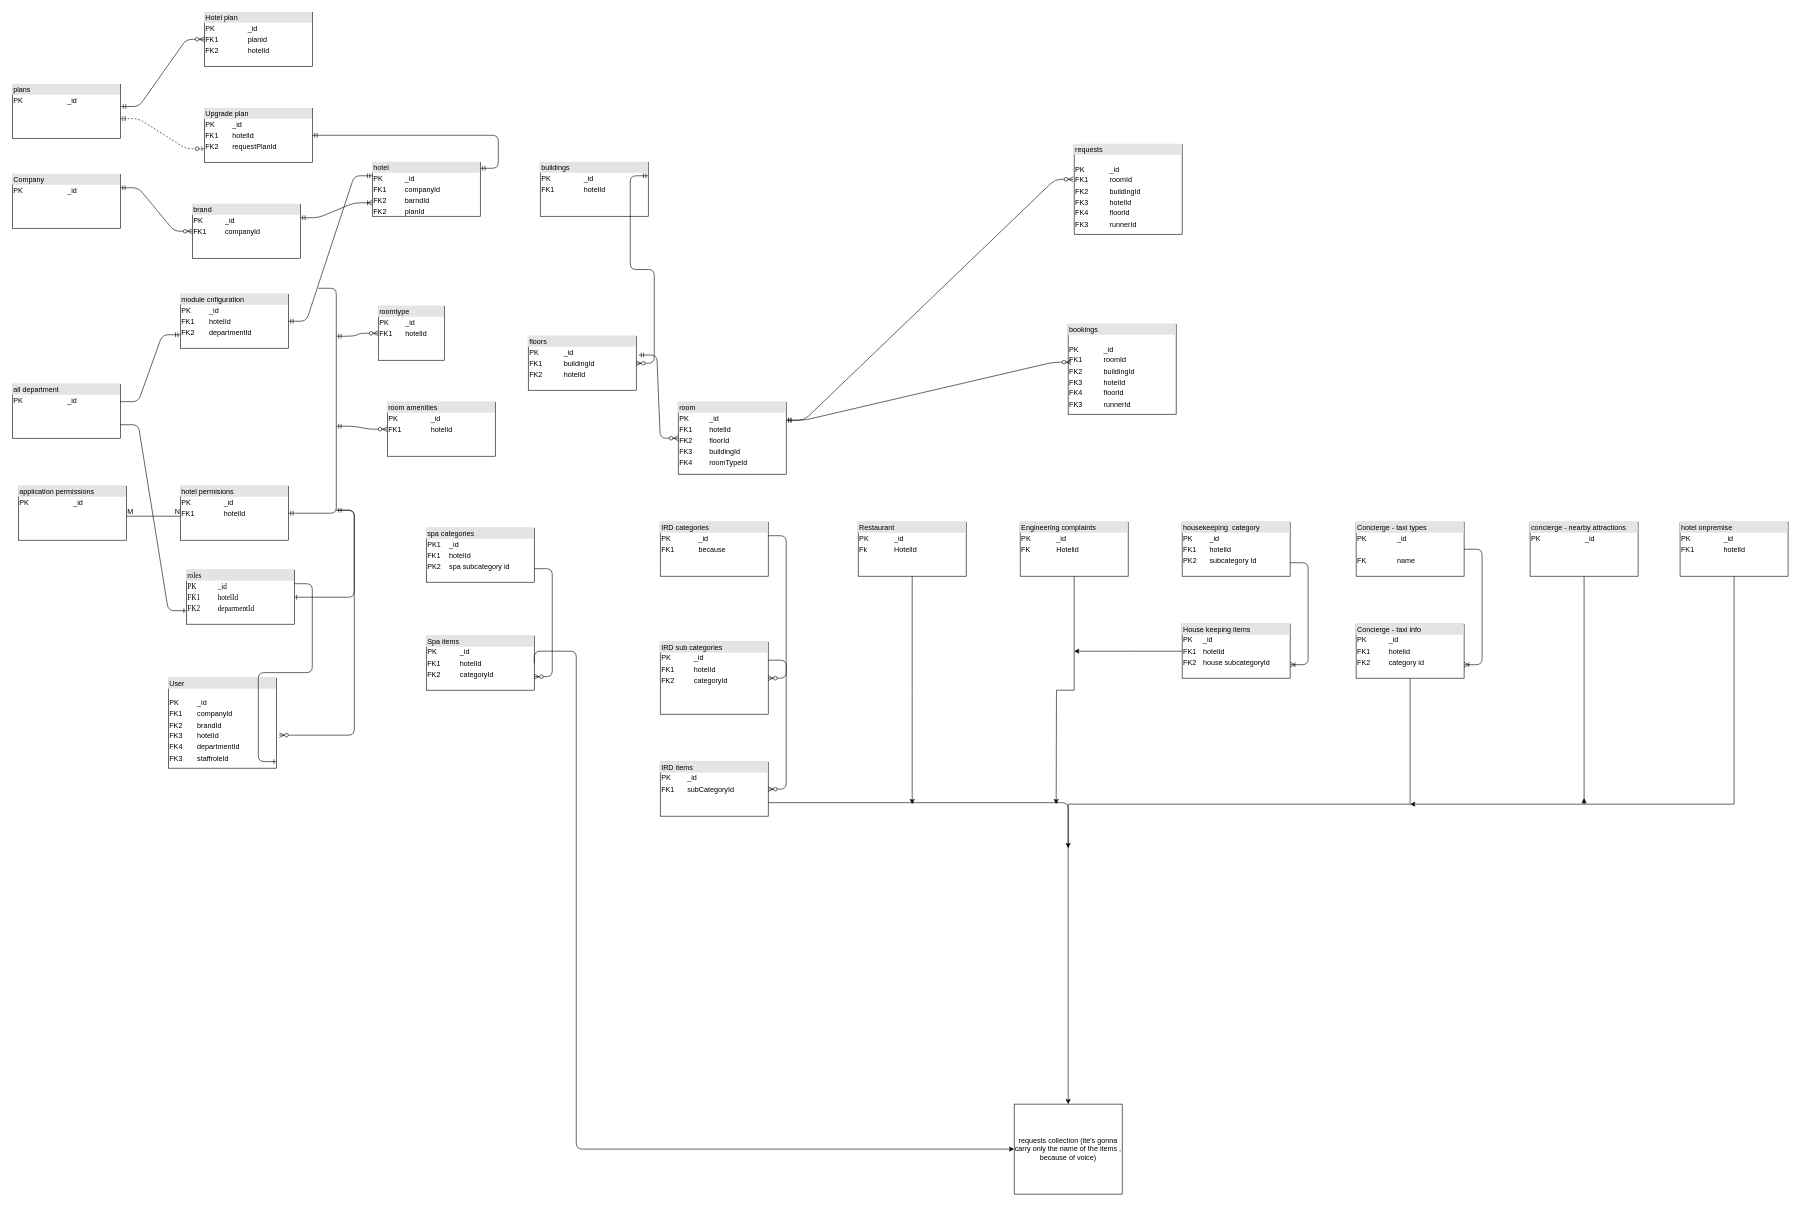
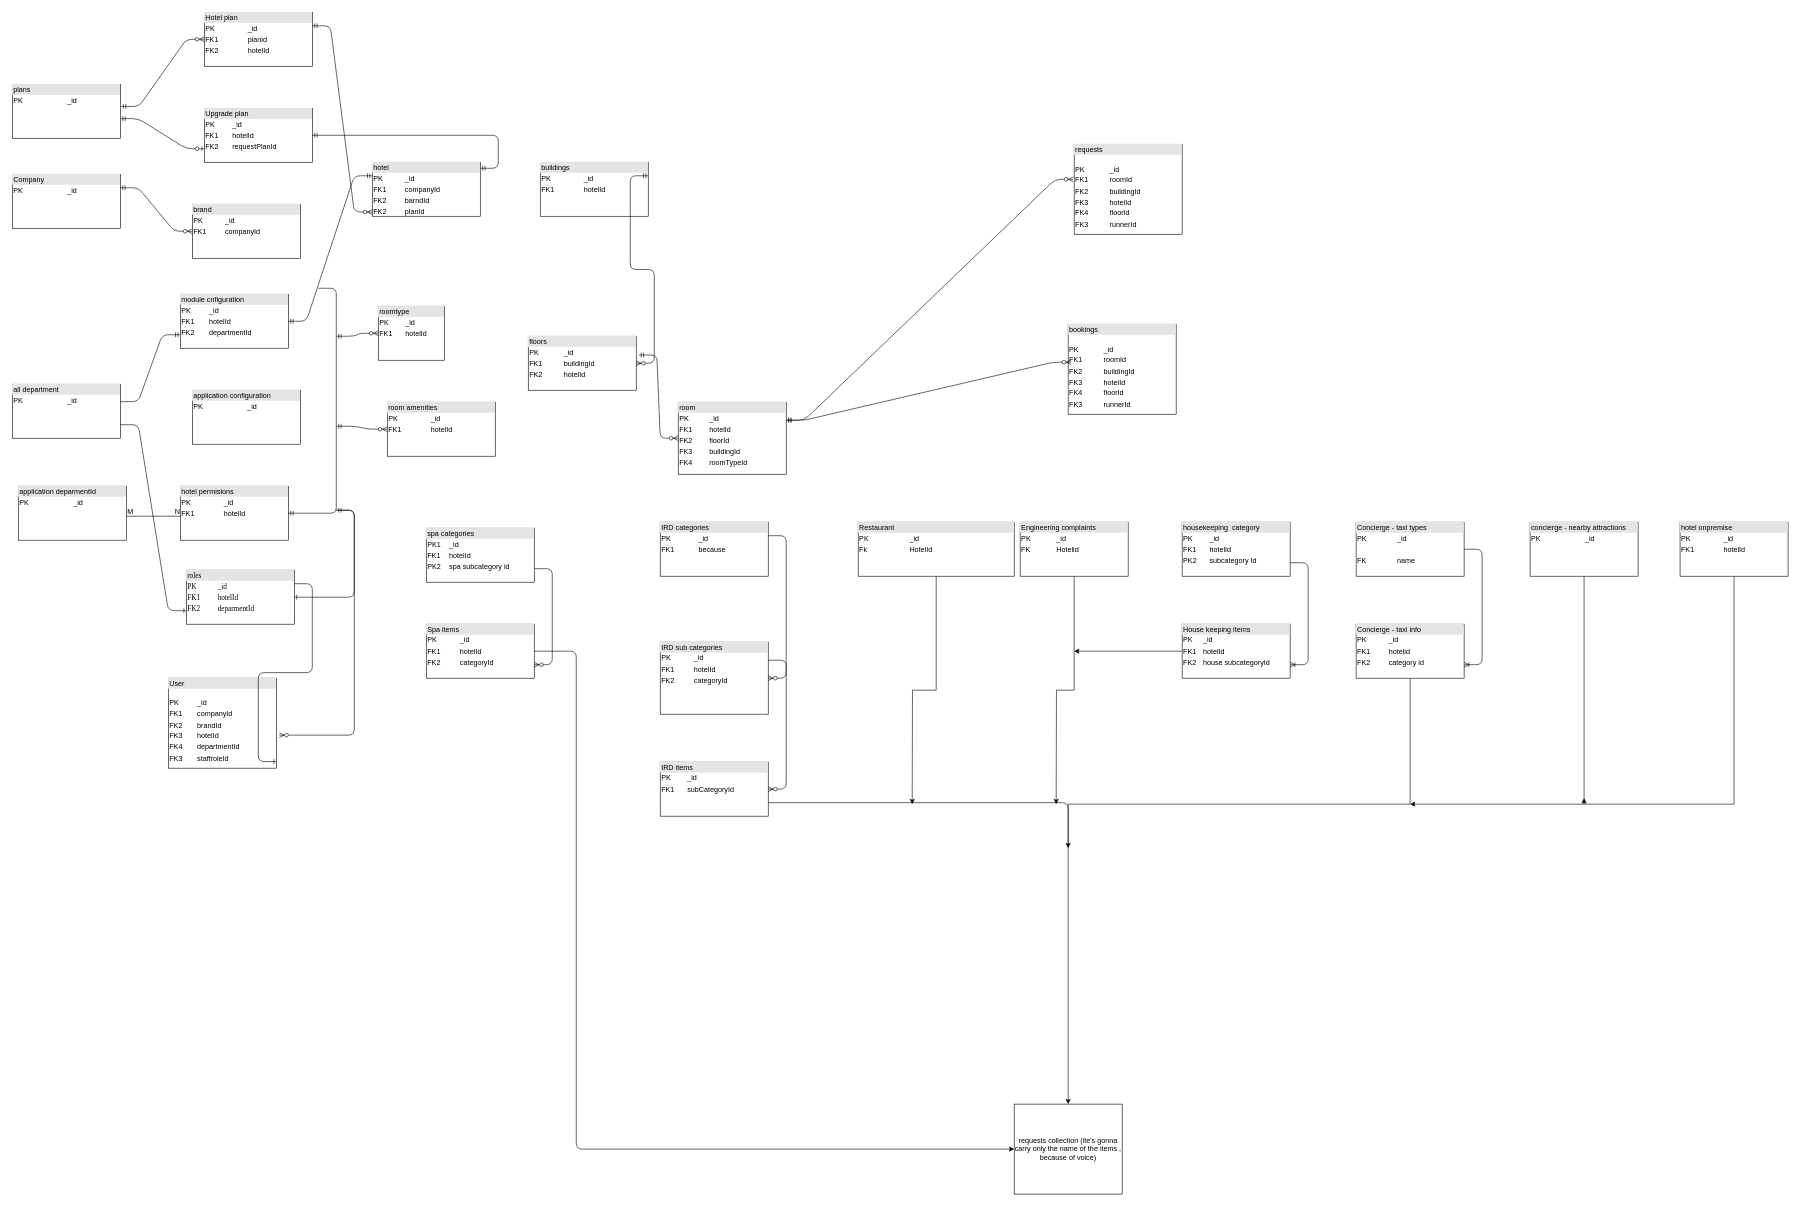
none -> (342, 118)
(159, 132) -> (159, 132)
(336, 210) -> none
none -> (246, 417)
(59, 495) -> (61, 495)
(912, 549) -> (936, 549)
(480, 663) -> (480, 651)
